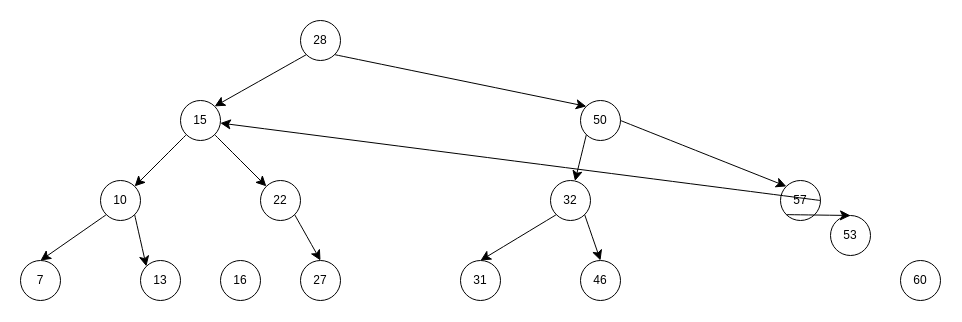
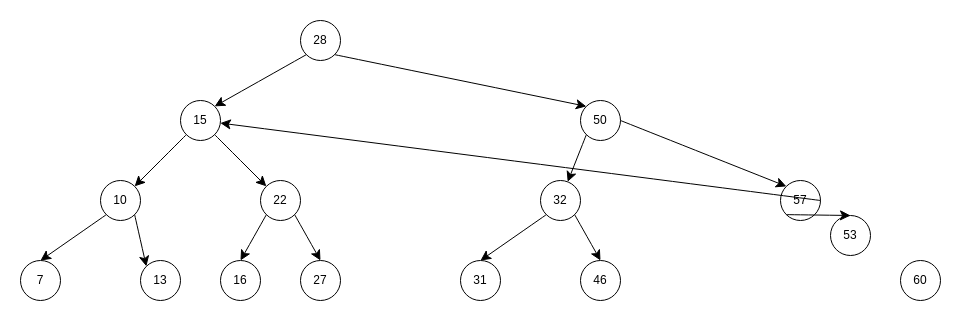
(571, 201) -> (561, 201)
none -> (256, 234)
